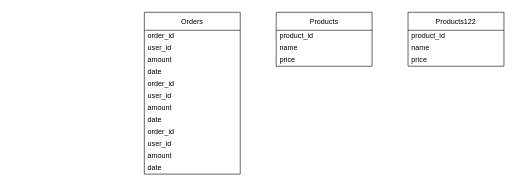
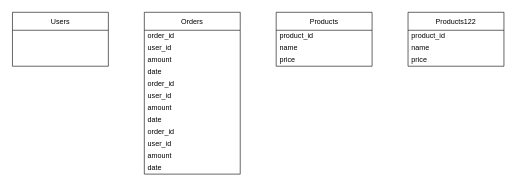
none -> (60, 39)
